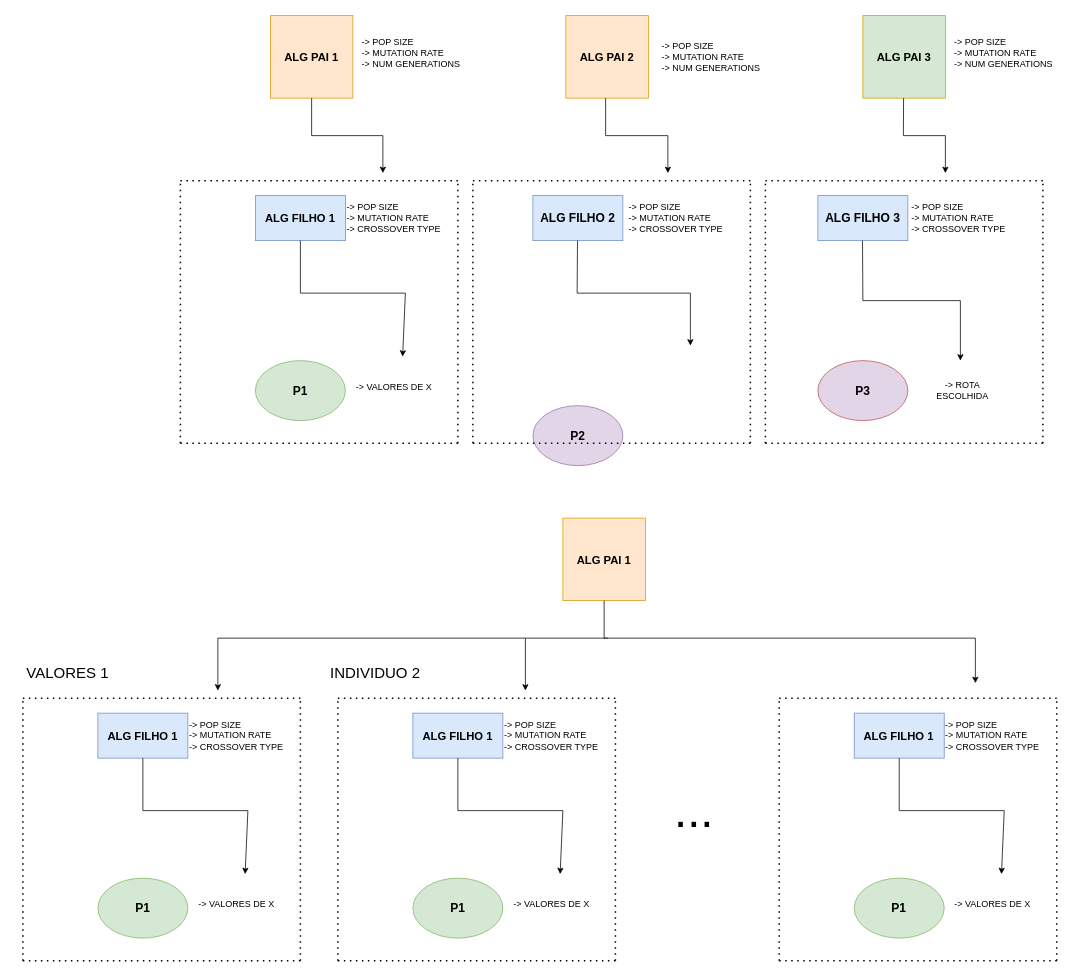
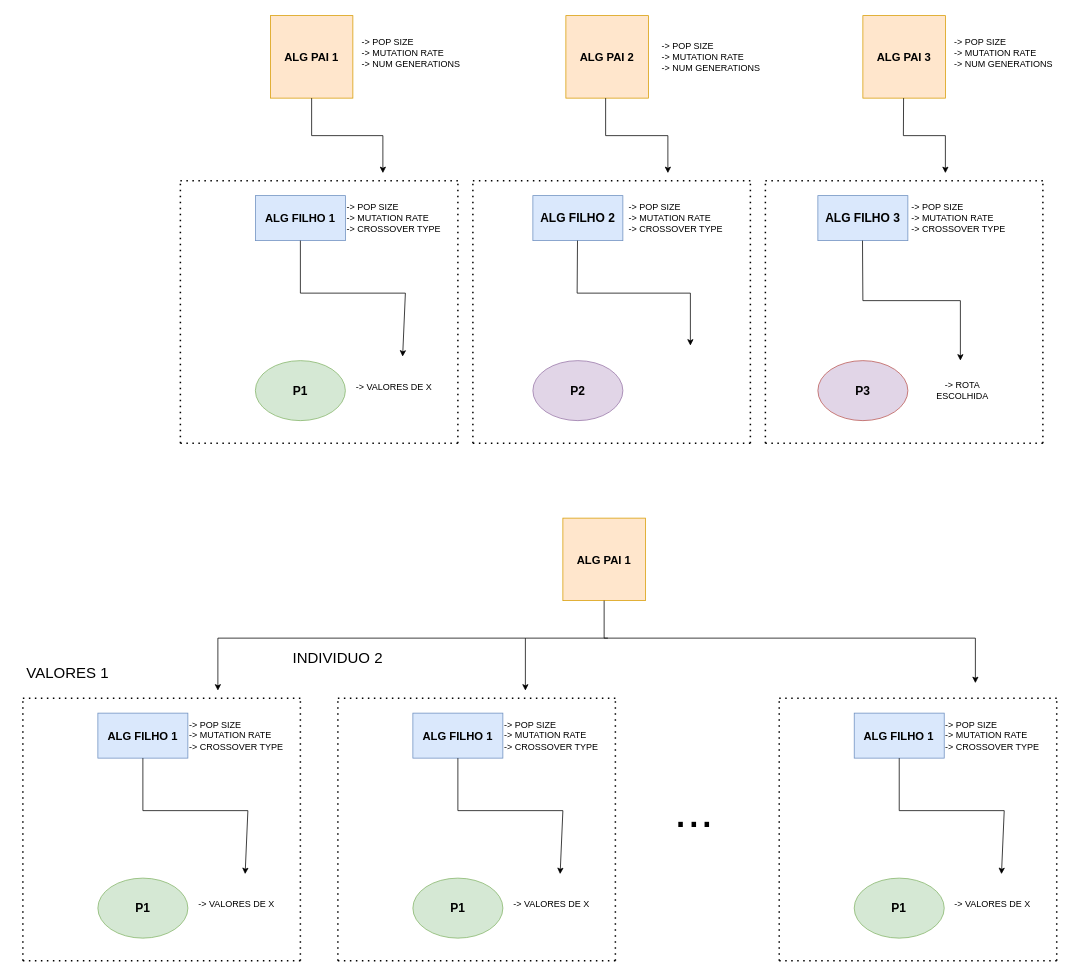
(904, 57) -> (904, 57)
(578, 435) -> (578, 390)
(375, 672) -> (338, 657)
